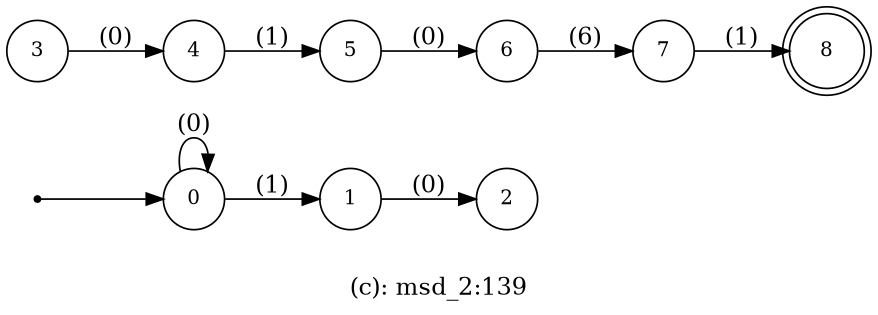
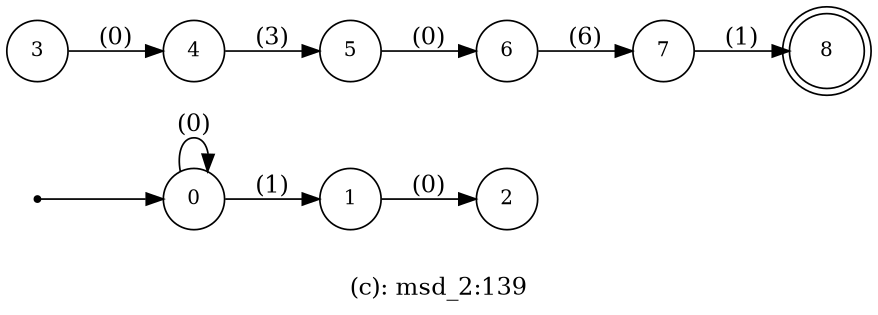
(272, 38) -> (272, 38)
